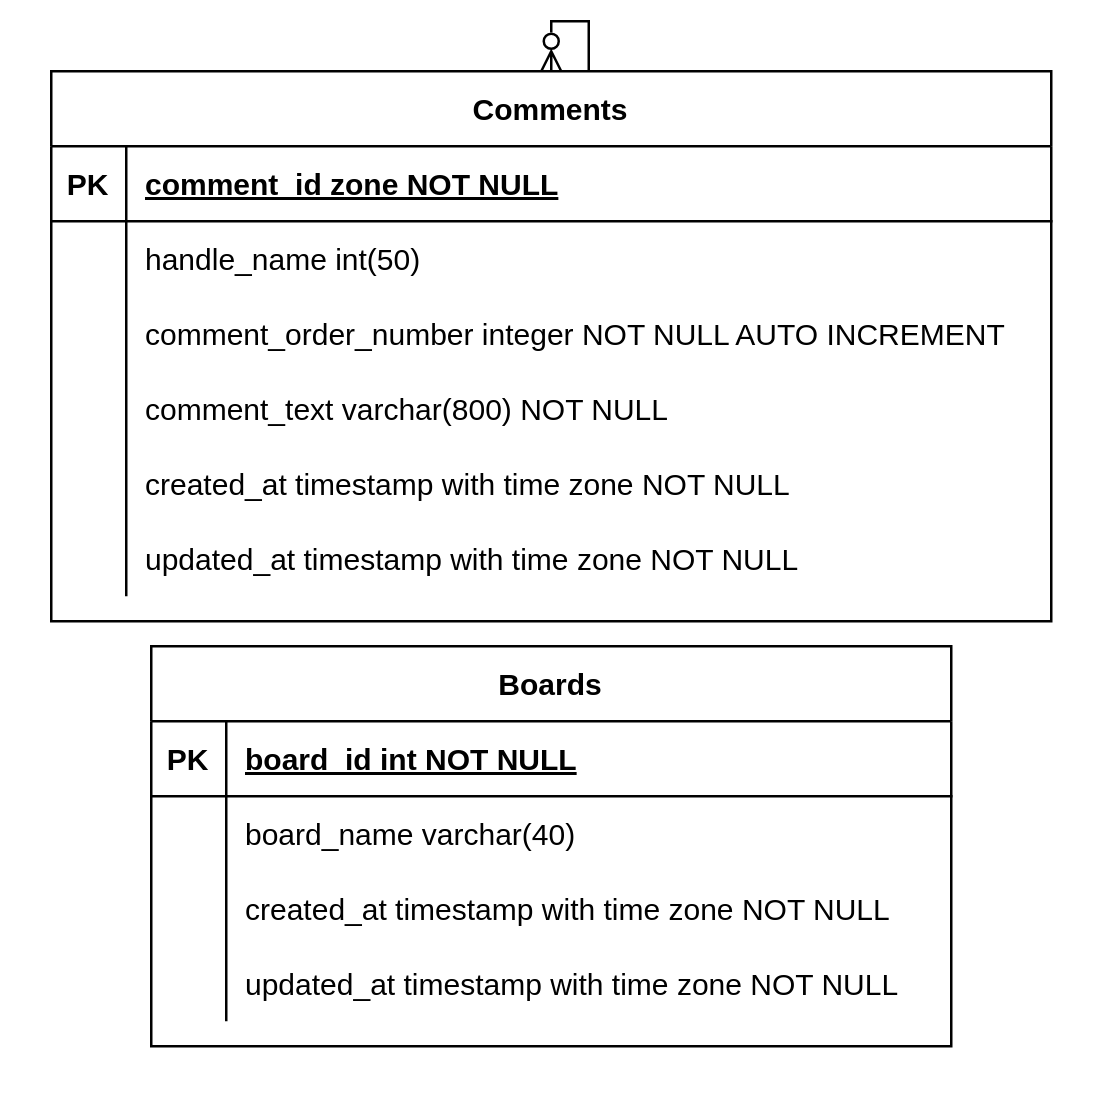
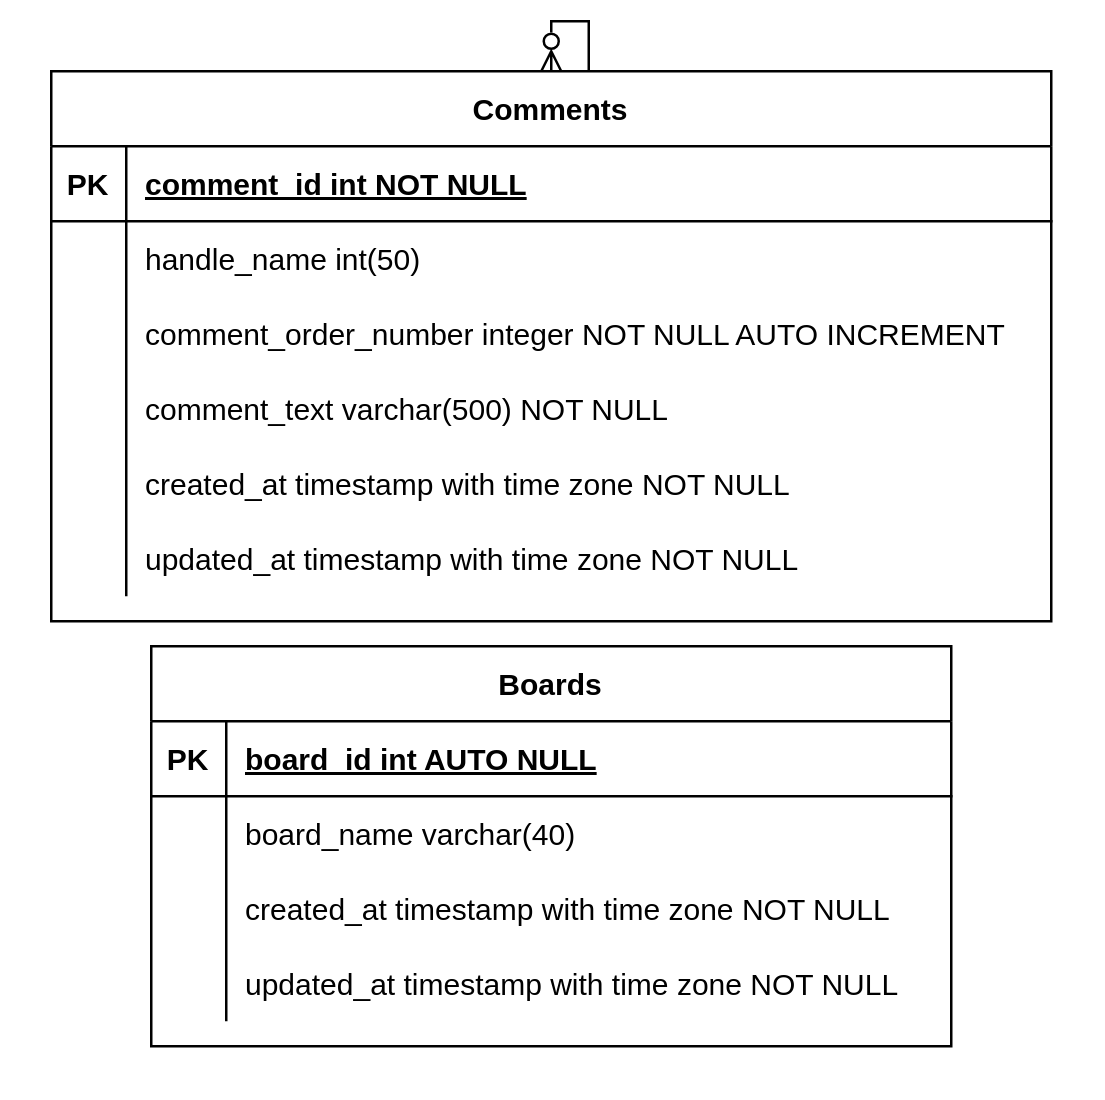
(331, 185) -> (319, 185)
(419, 410) -> (419, 410)
(402, 760) -> (410, 760)
